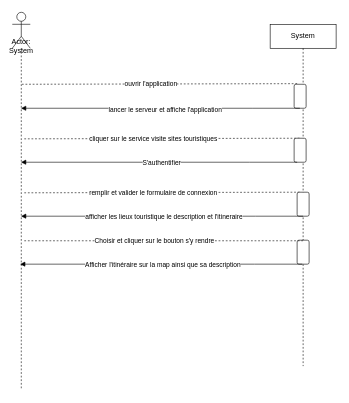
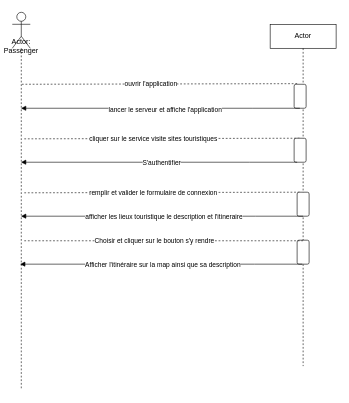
(303, 36) -> (303, 36)
(21, 51) -> (21, 55)
